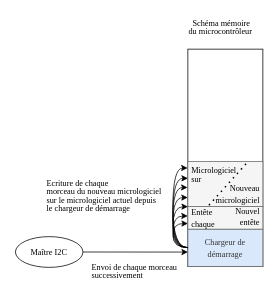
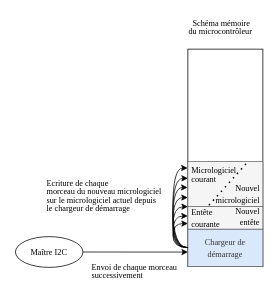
(213, 174) -> (213, 174)
(238, 194) -> (238, 194)
(205, 218) -> (205, 218)
